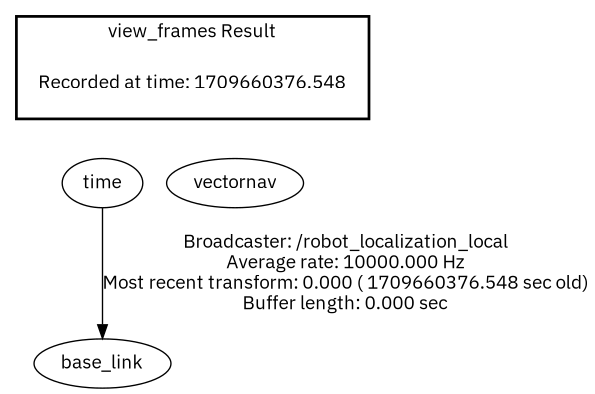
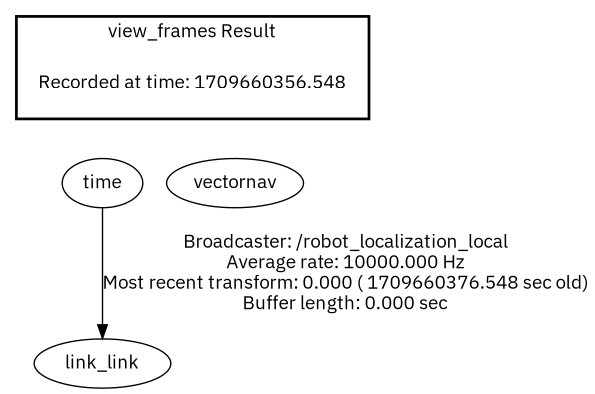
(193, 83) -> (193, 83)
(102, 364) -> (102, 364)
